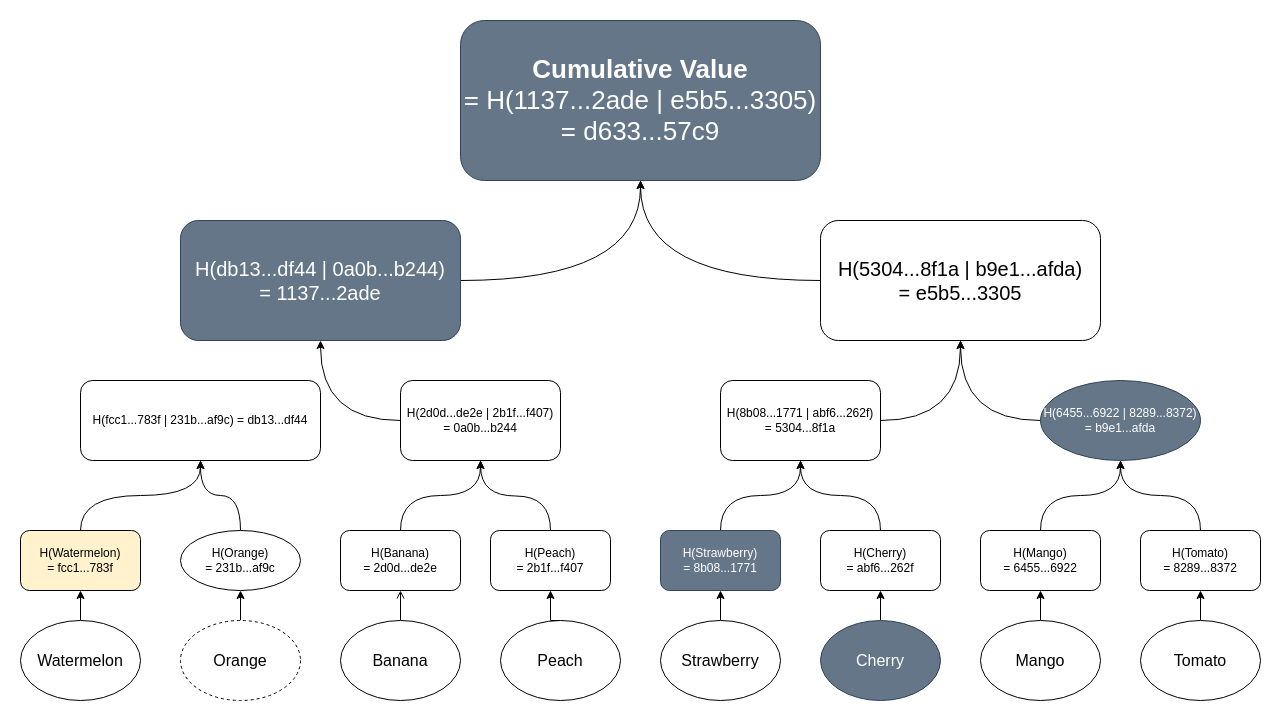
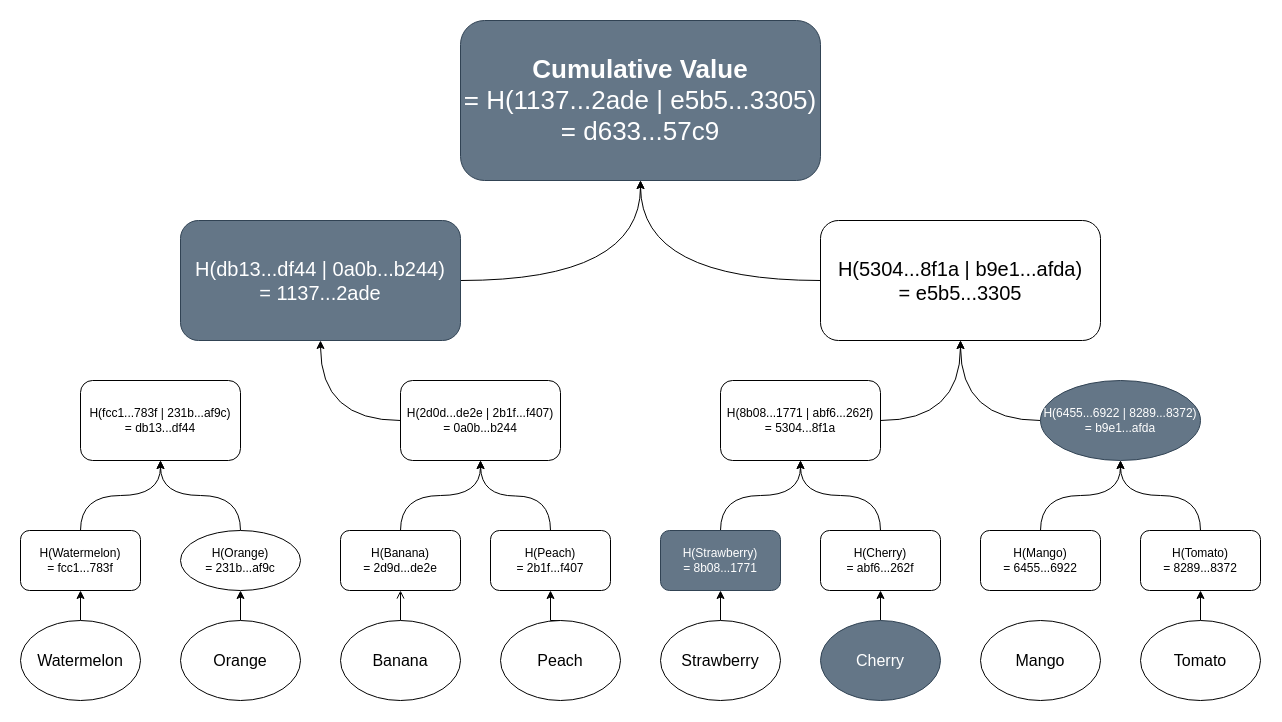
(201, 421) -> (161, 421)
(81, 561) -> (81, 561)
(401, 561) -> (401, 561)
(1041, 609) -> none
(241, 661) -> (241, 661)
